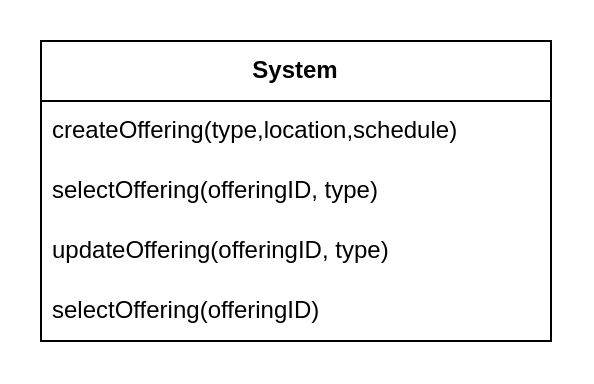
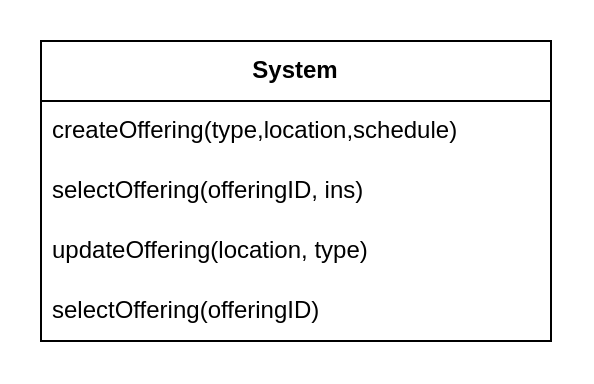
(252, 191) -> (243, 191)
(256, 251) -> (239, 251)
